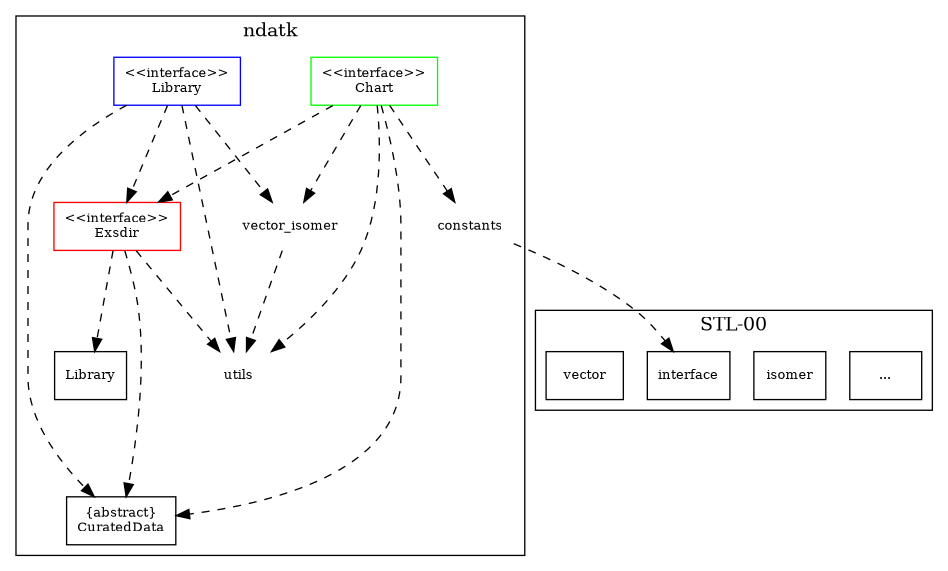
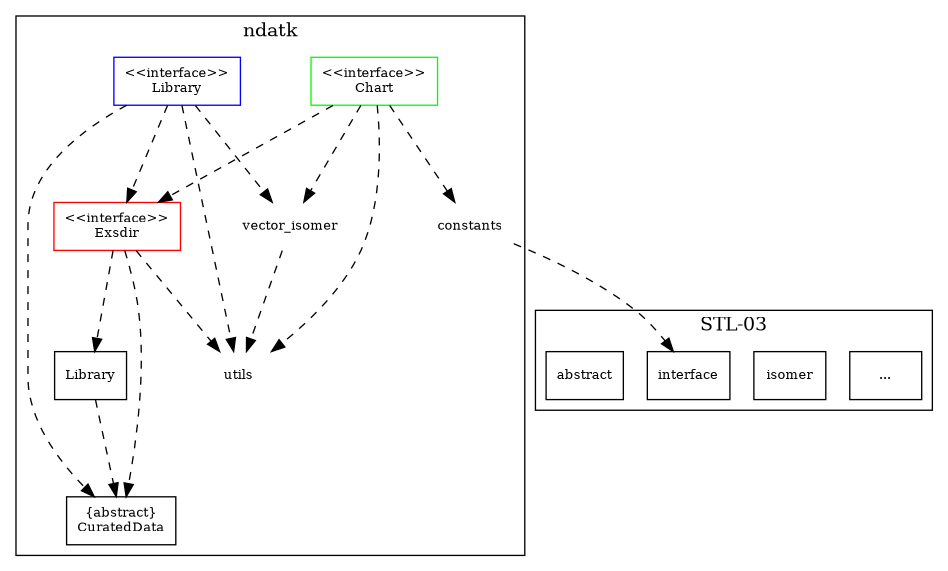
(734, 326) -> (734, 326)
(585, 376) -> (585, 376)
(401, 377) -> (104, 442)
